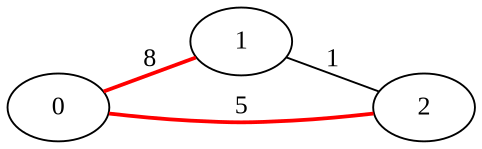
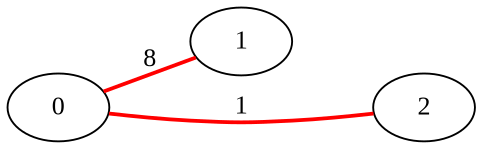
(333, 74) -> none
(241, 106) -> (241, 106)
